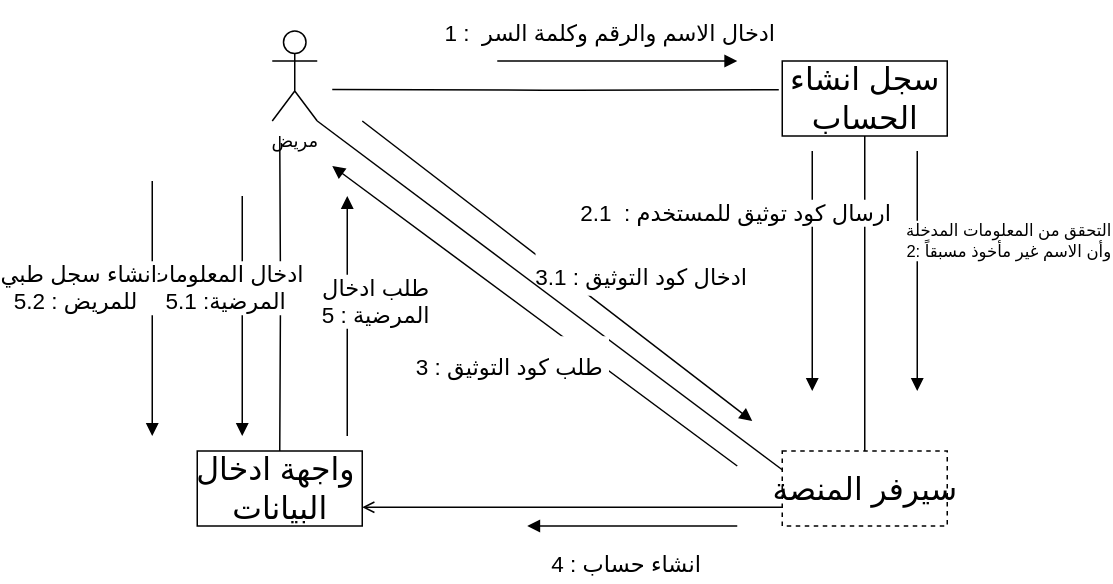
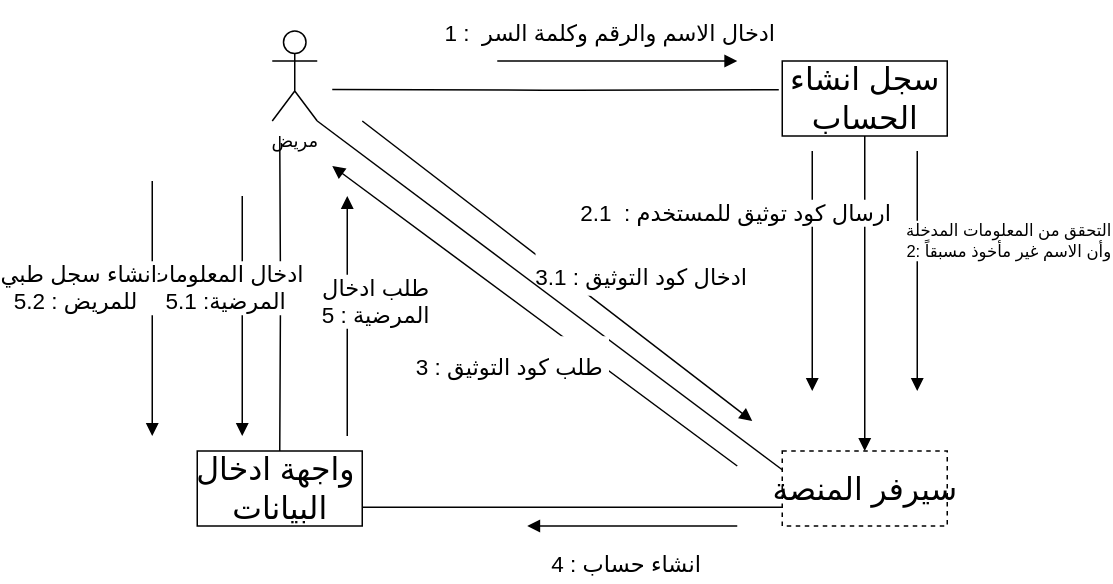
(865, 443) -> (865, 437)
(369, 507) -> (367, 507)
